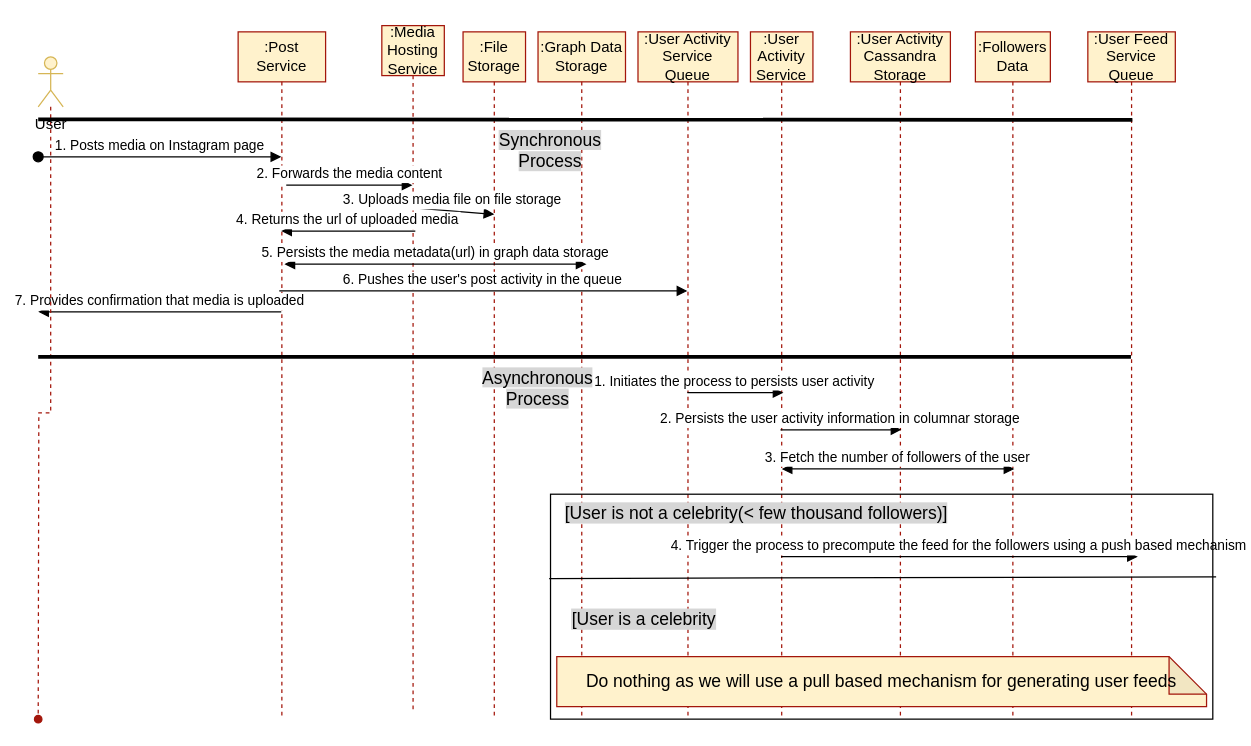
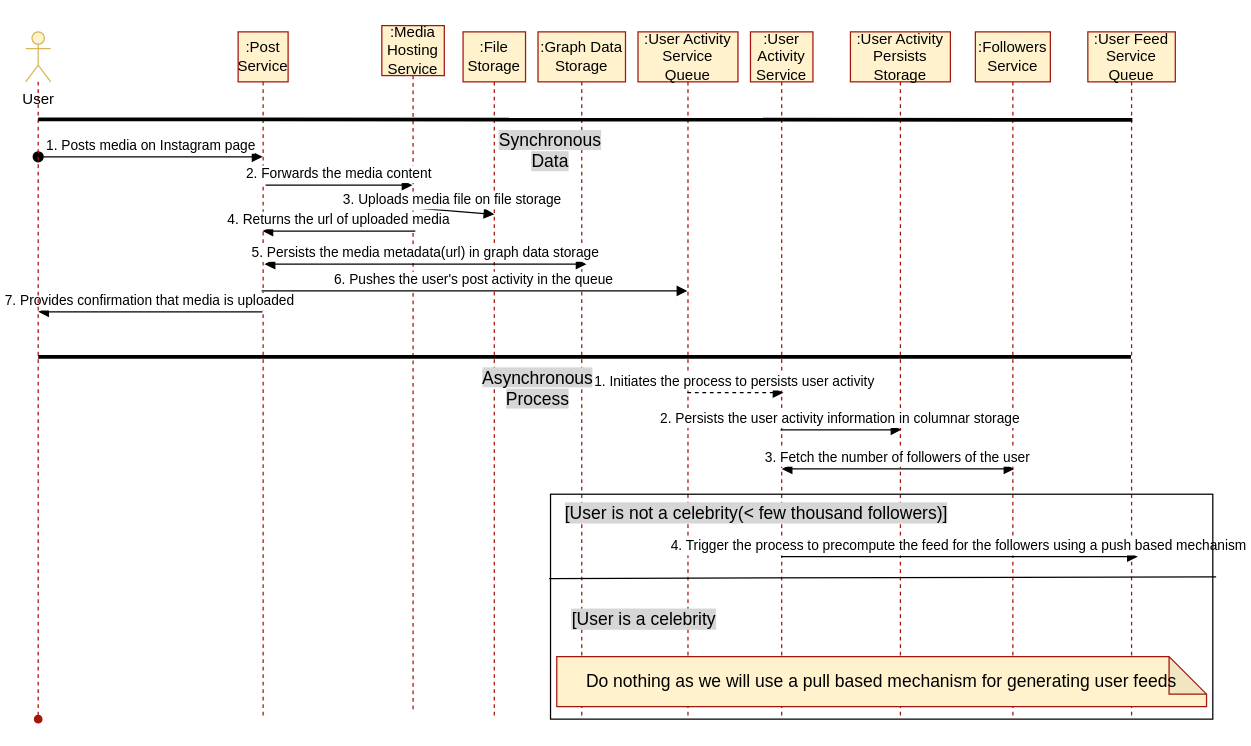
(901, 57) -> (901, 57)
(1013, 57) -> (1013, 57)
(51, 82) -> (38, 57)
(551, 151) -> (551, 151)
(282, 376) -> (263, 376)
(731, 393) -> (731, 393)
